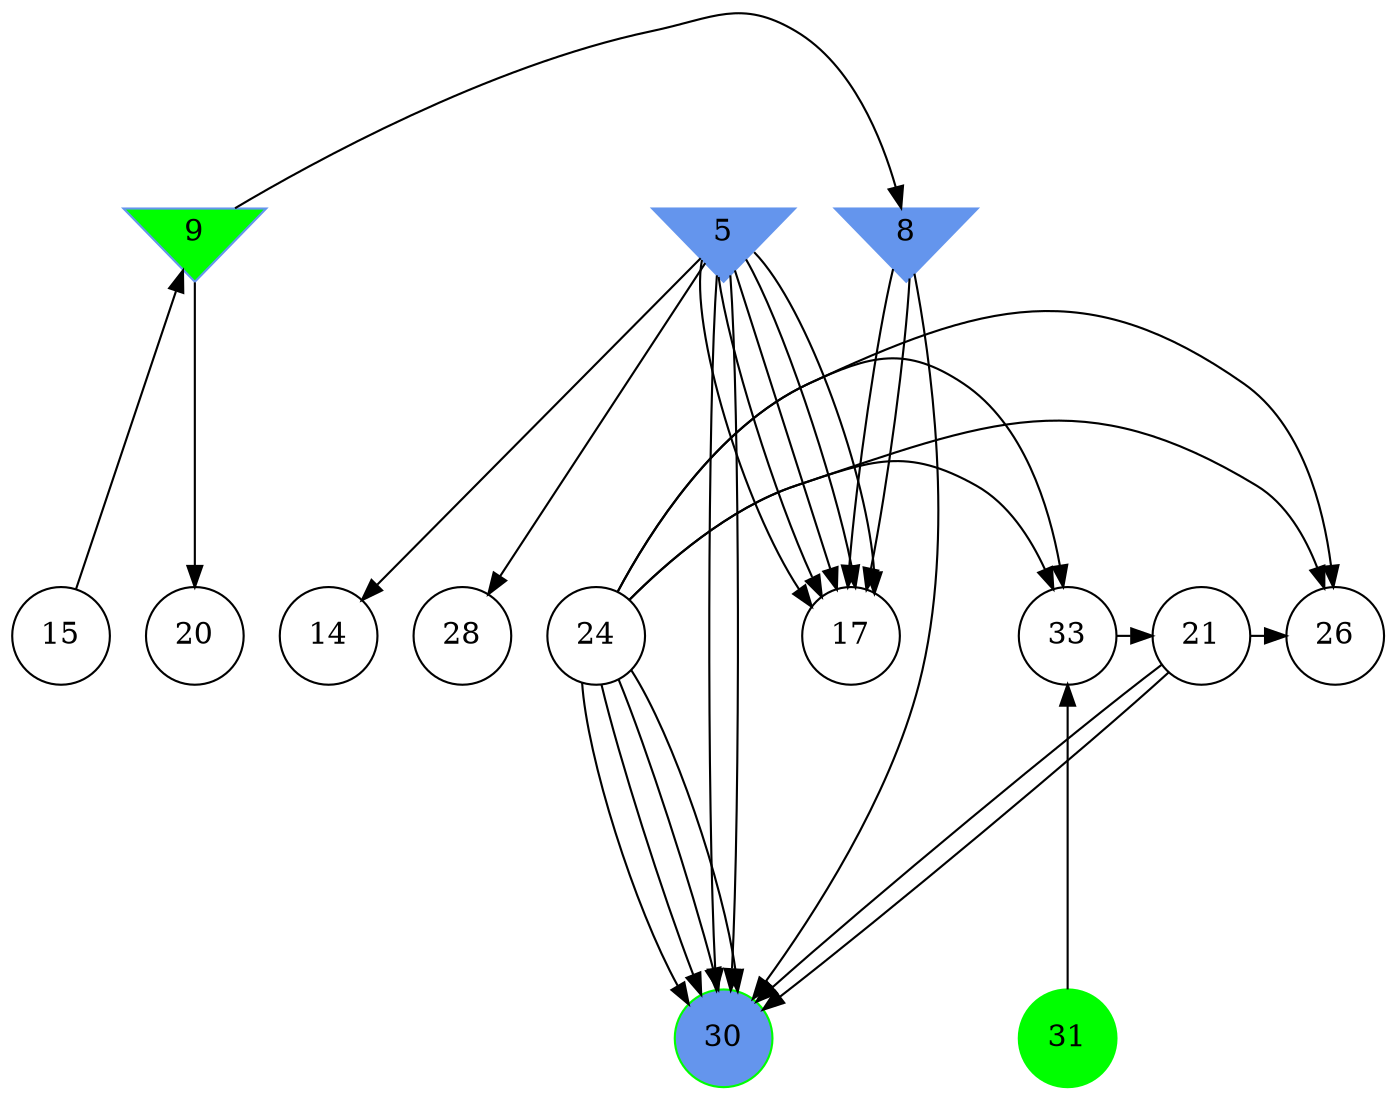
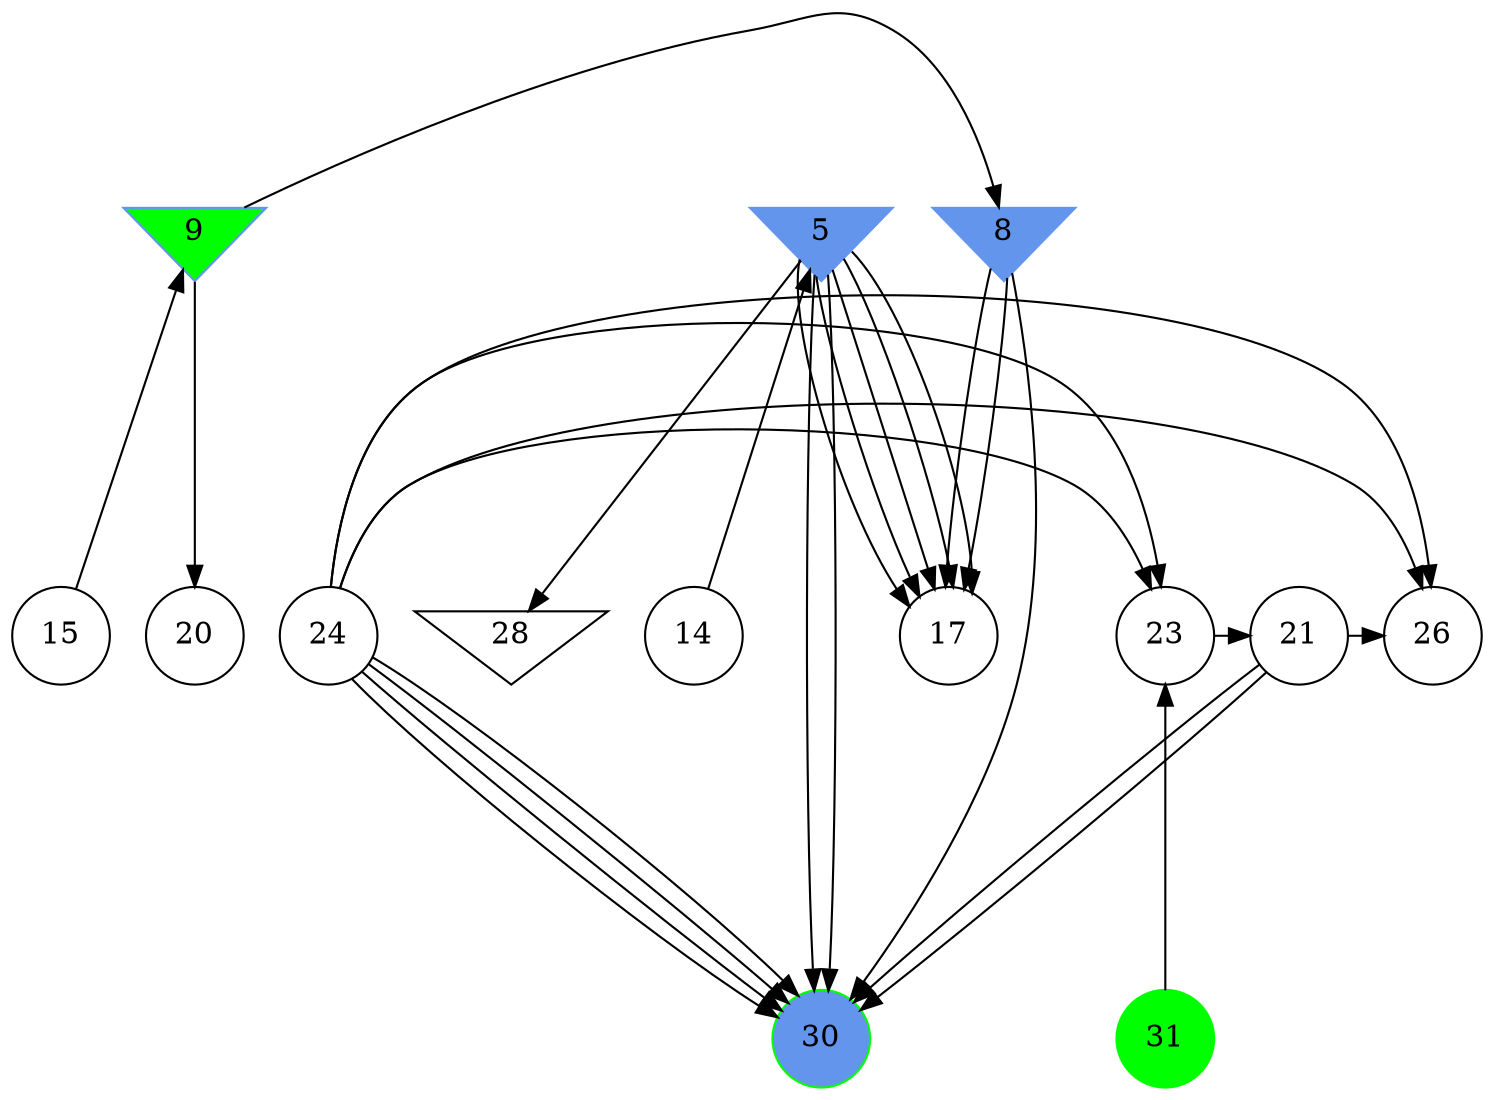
(539, 421) -> (753, 447)
(462, 636) -> (511, 636)
(1068, 636) -> (1165, 636)
